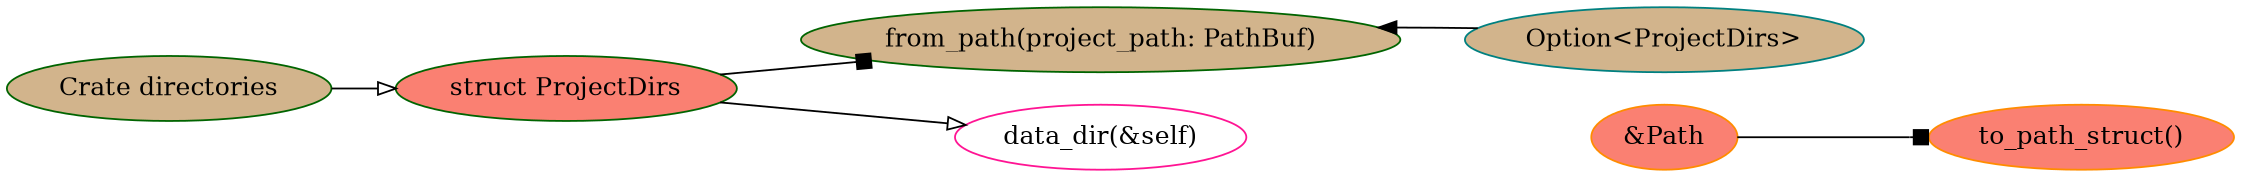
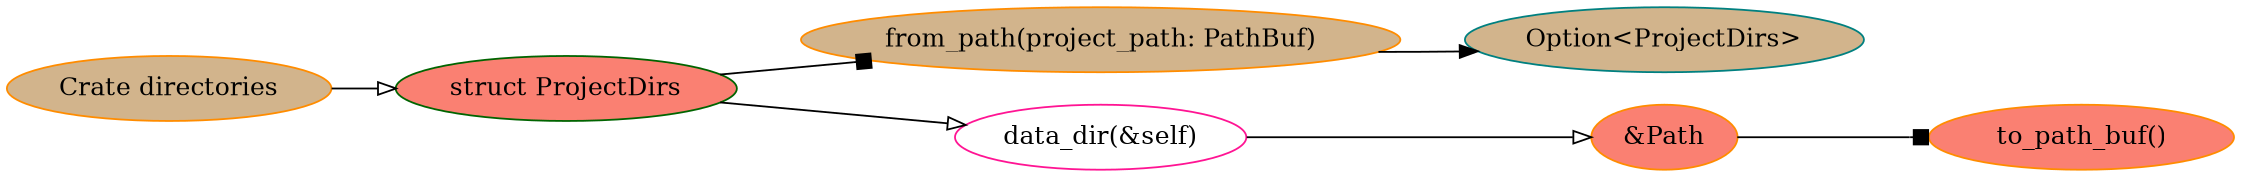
(1437, 28) -> (1419, 52)
(1101, 40) -> (1101, 40)
(169, 88) -> (169, 88)
none -> (1410, 137)
(2081, 137) -> (2081, 137)
